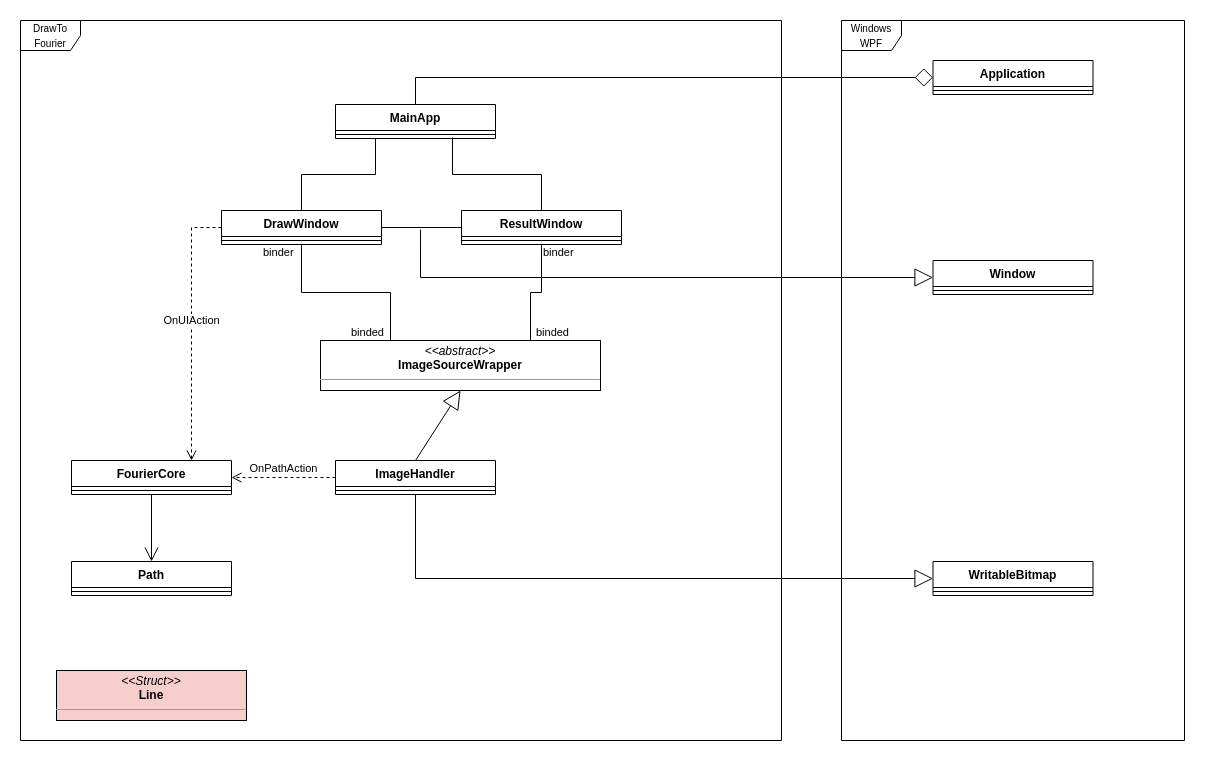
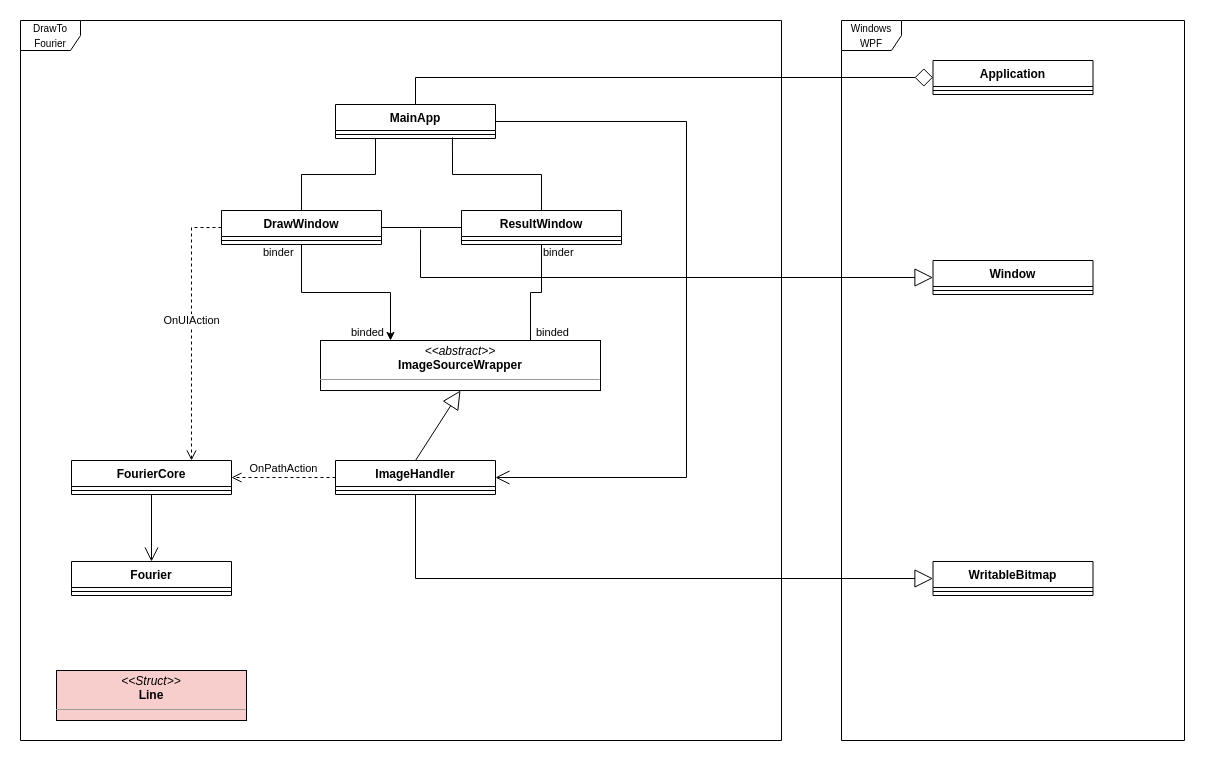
none -> (687, 298)
(391, 335) -> (391, 332)
(151, 575) -> (151, 575)
